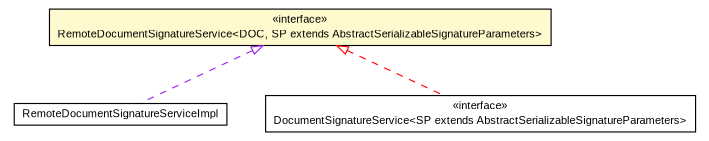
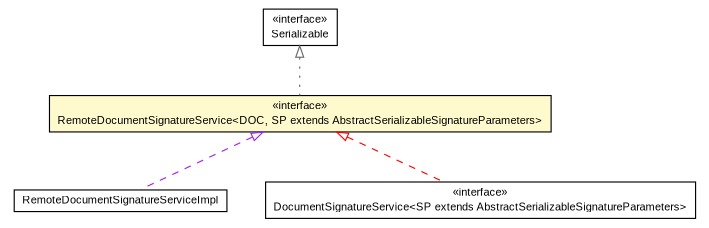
none -> (300, 27)
